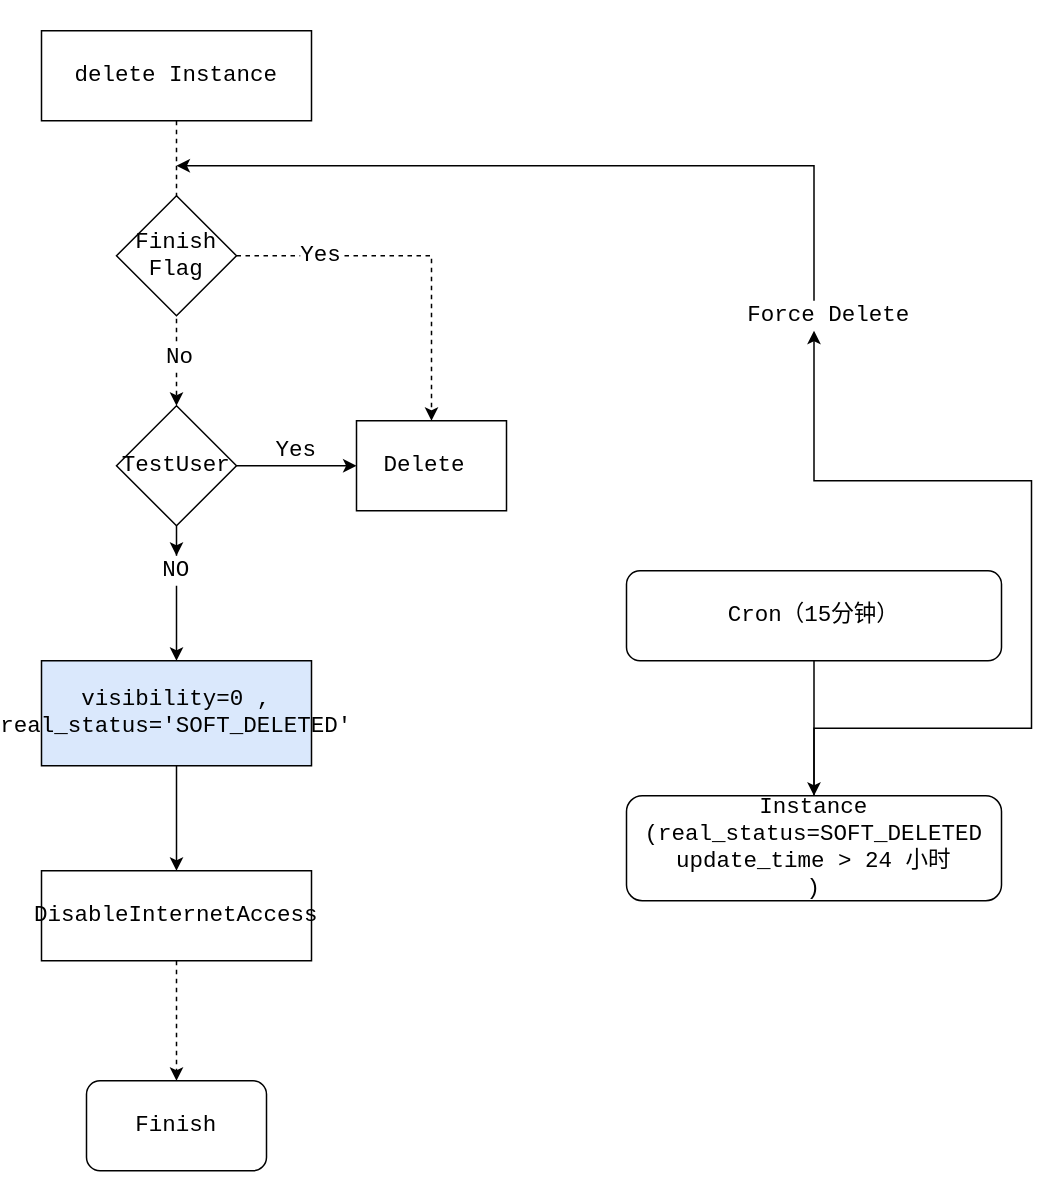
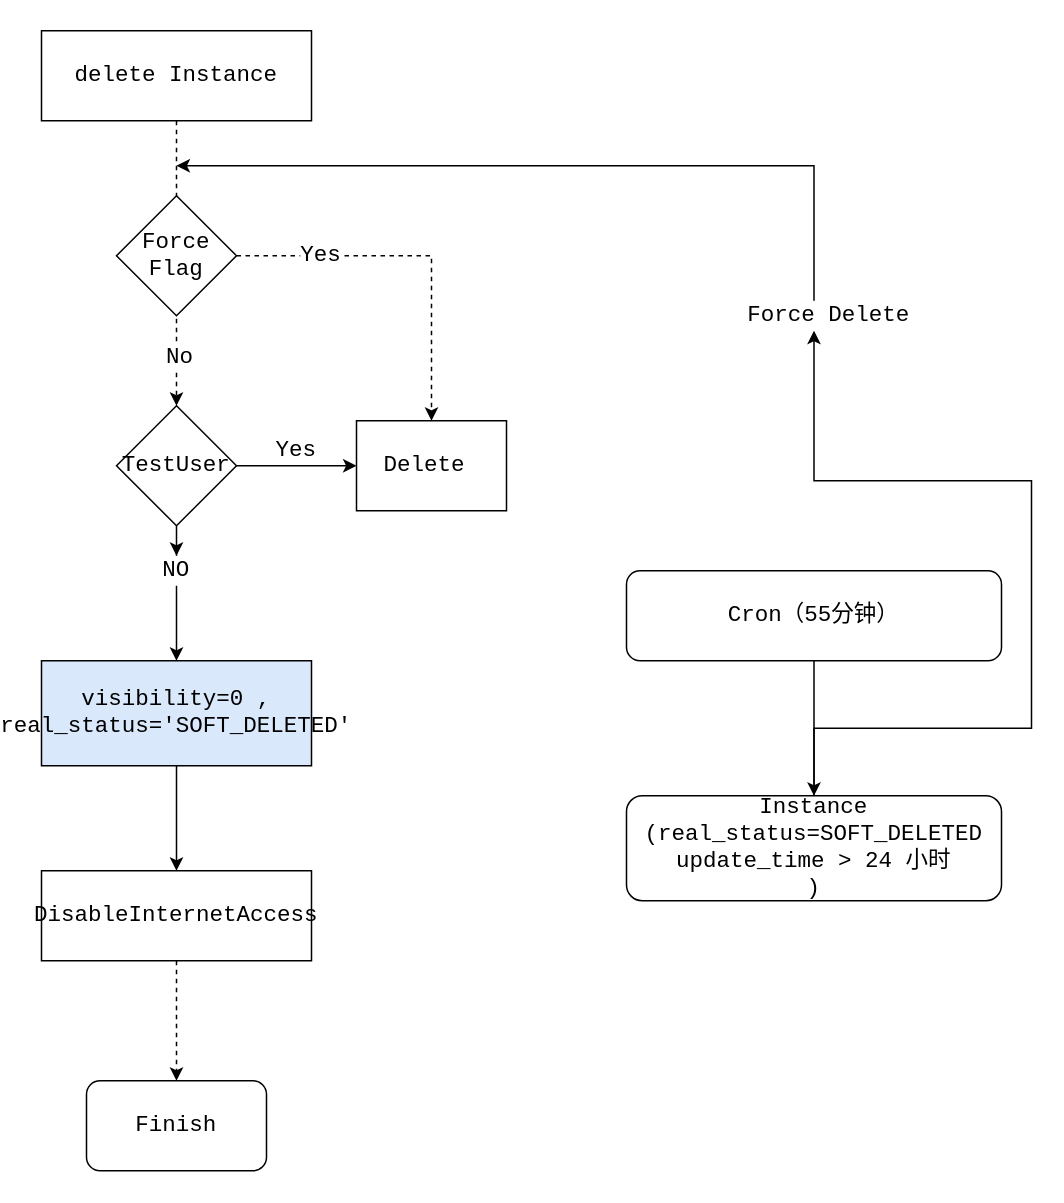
(176, 256) -> (176, 256)
(814, 616) -> (814, 616)
